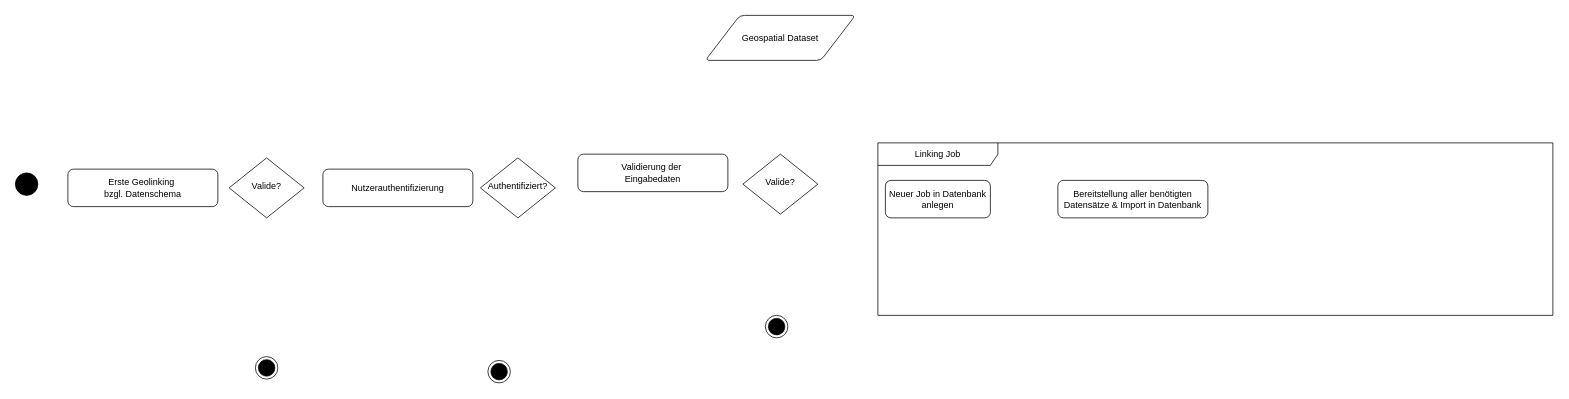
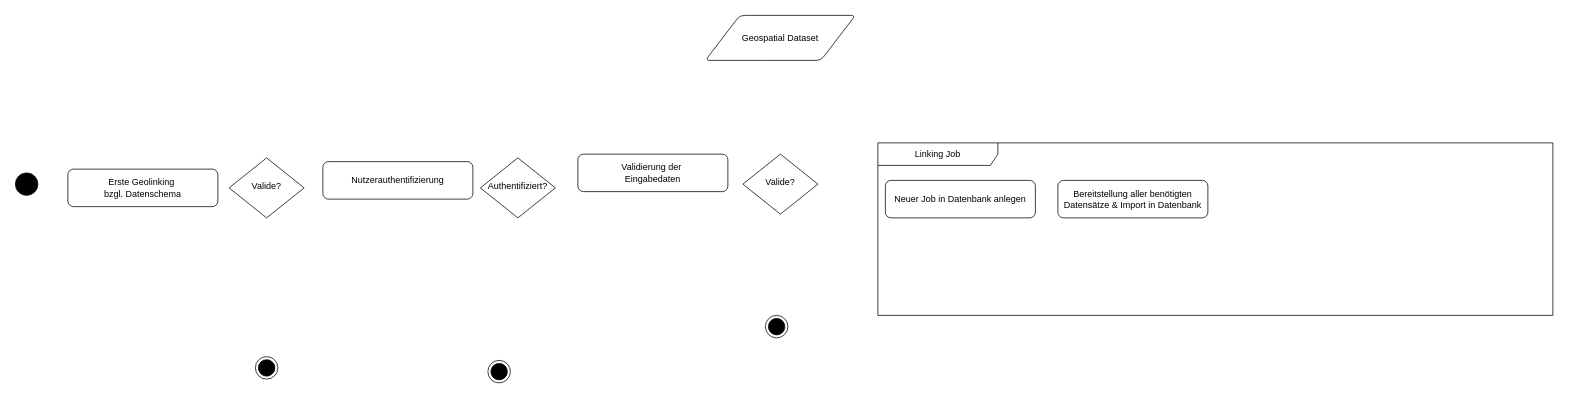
(398, 188) -> (398, 180)
(938, 199) -> (960, 199)
